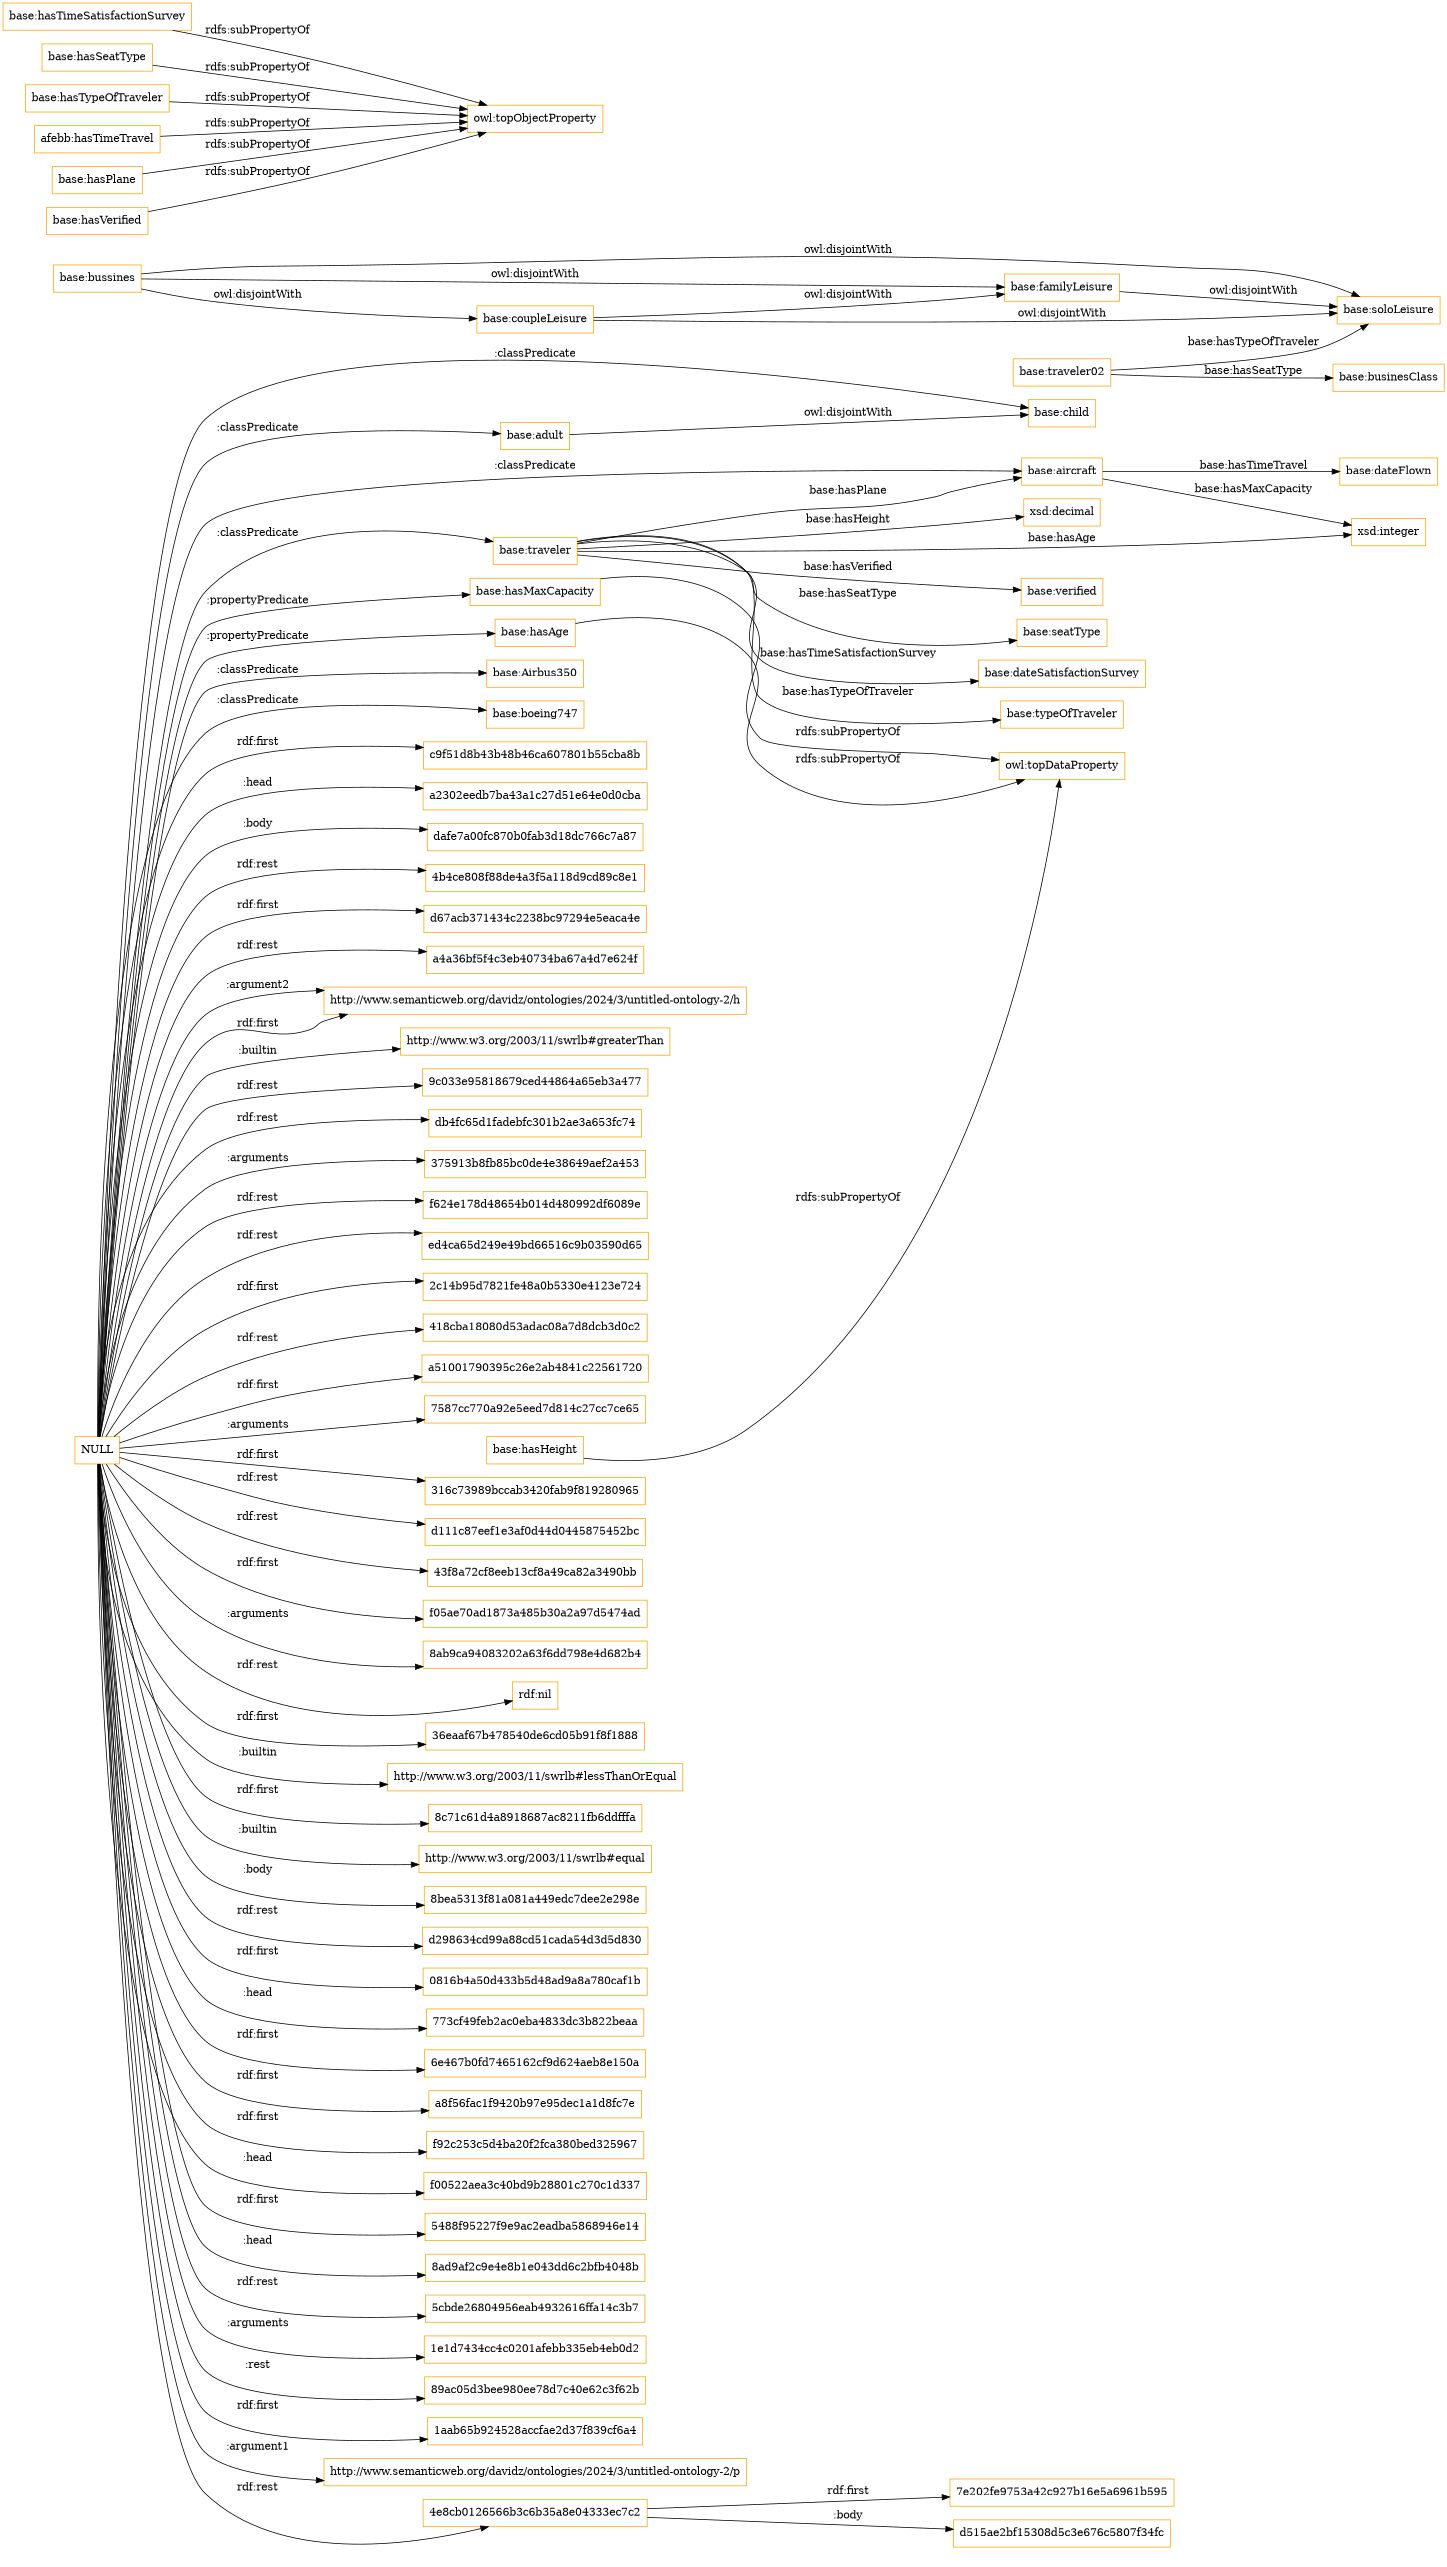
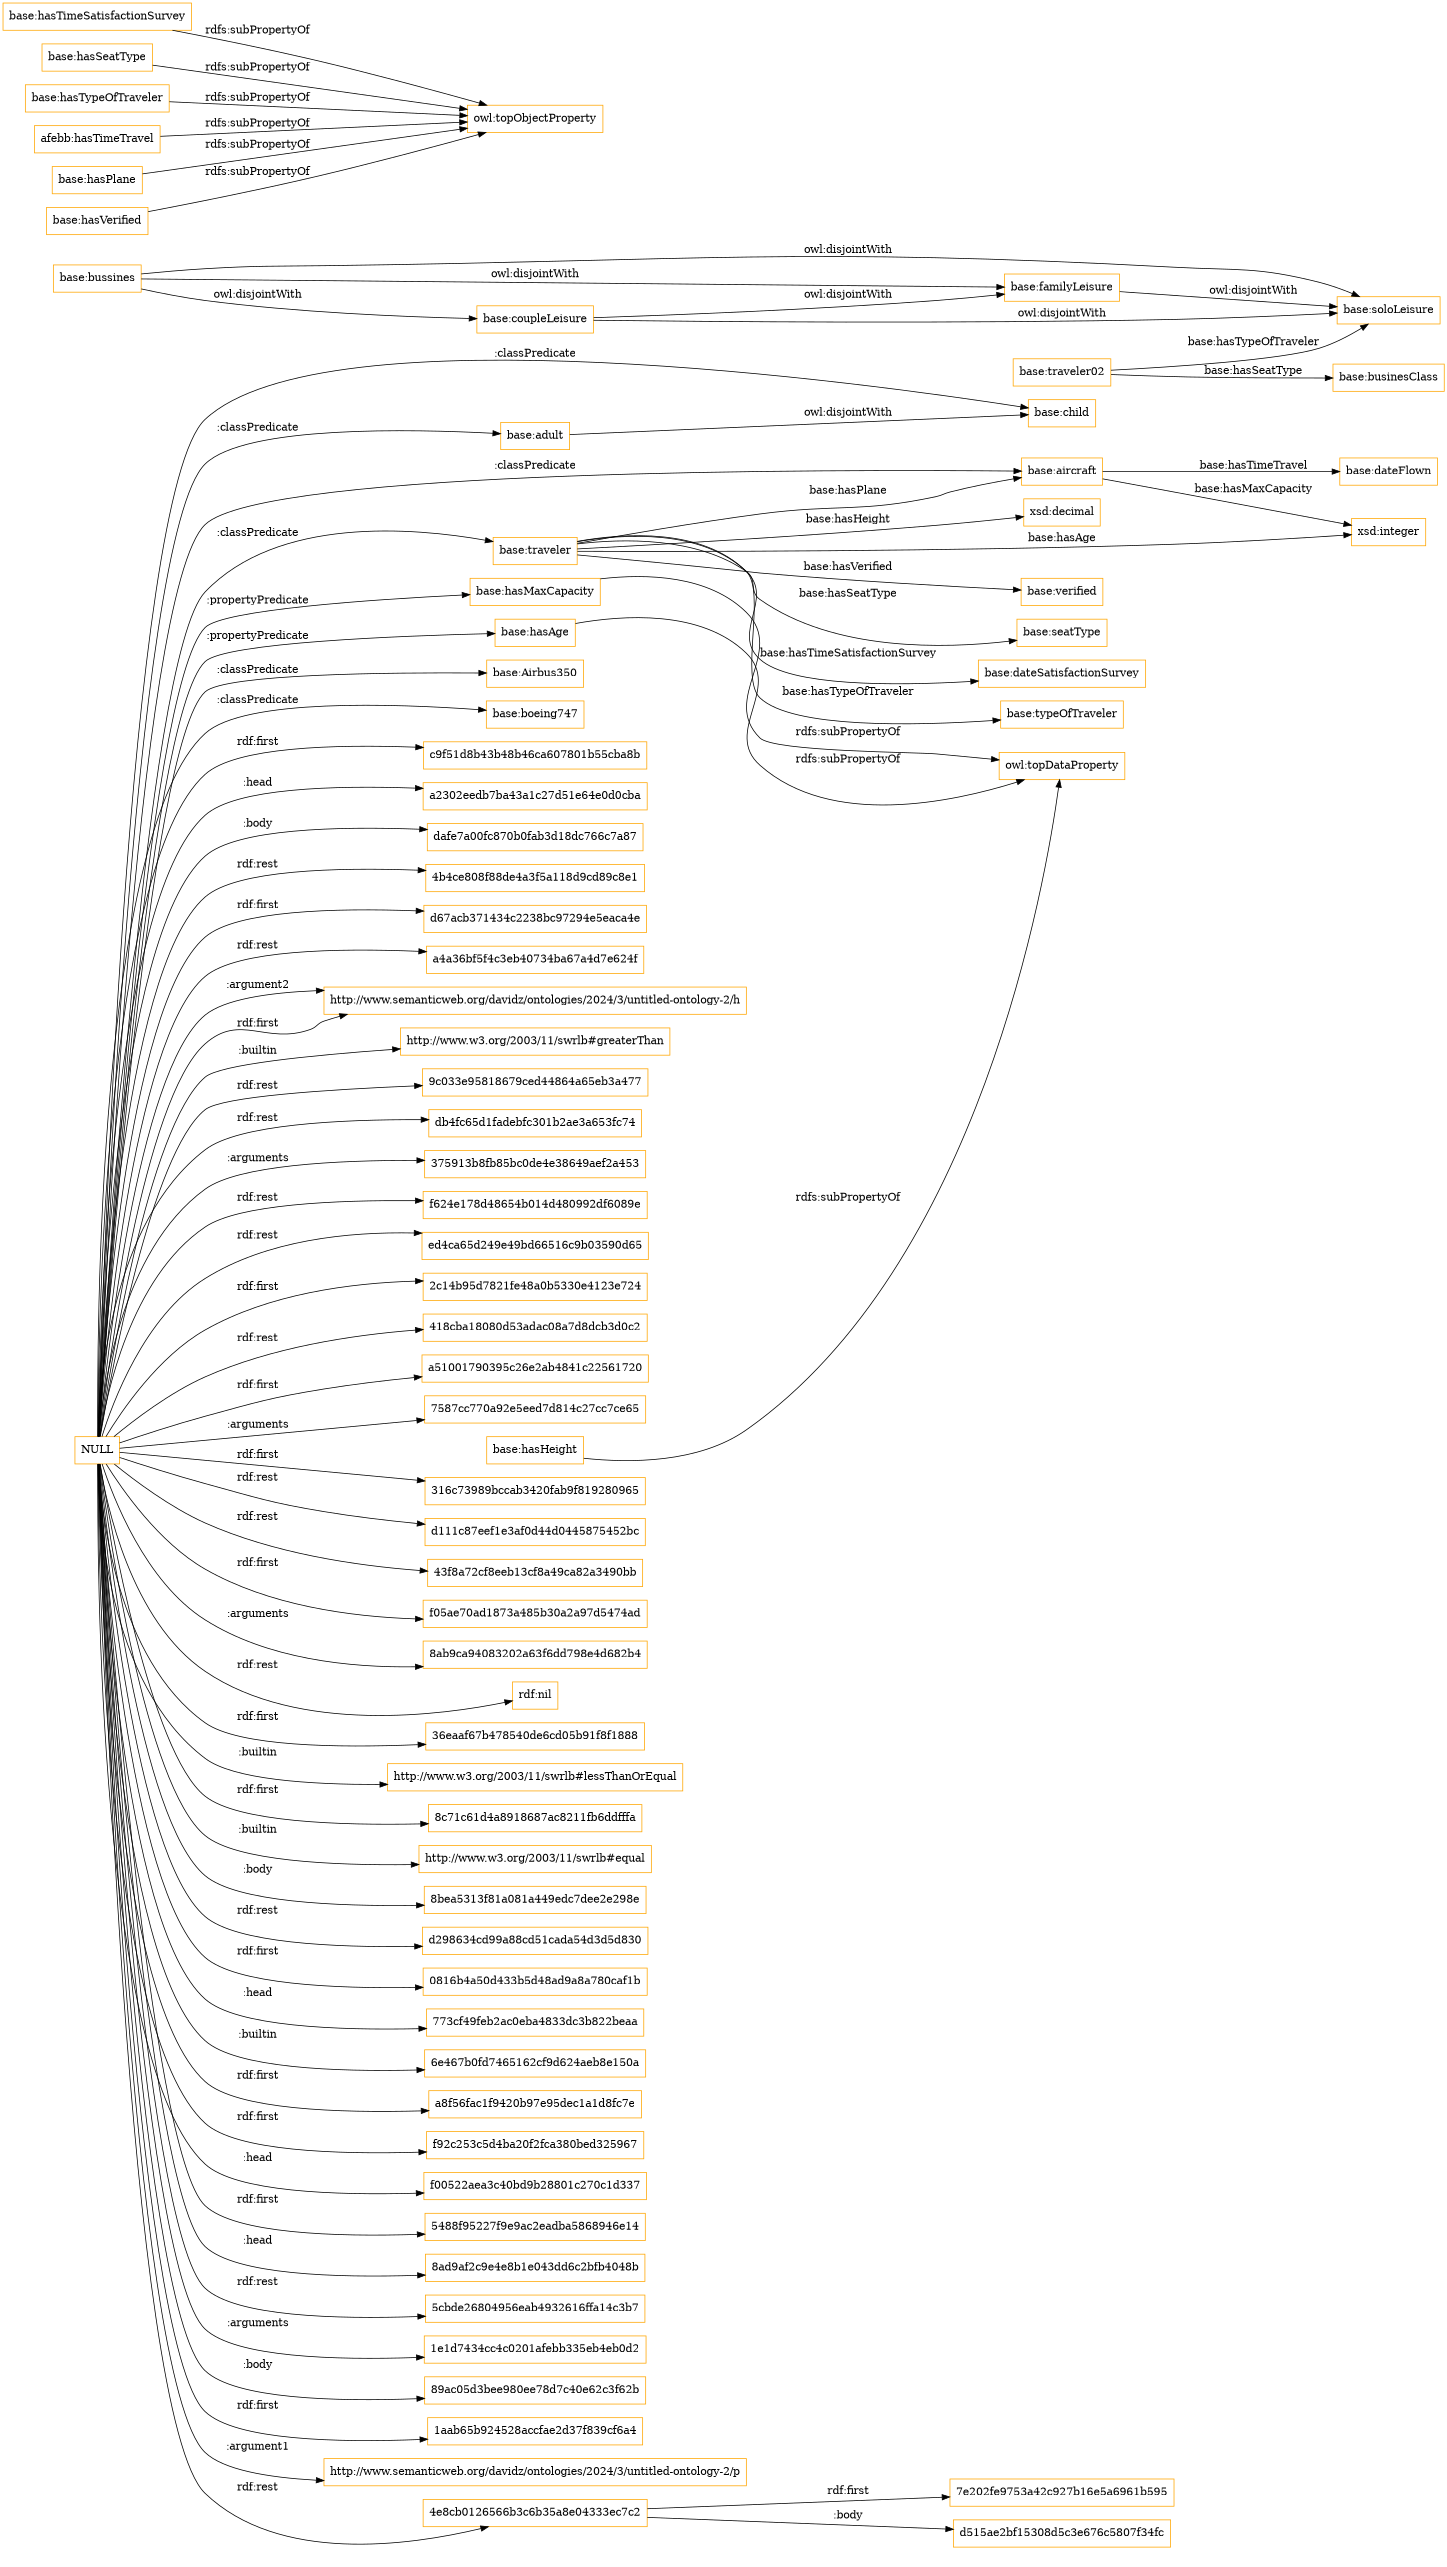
(258, 2035) -> (258, 2035)
(258, 2365) -> (258, 2365)
